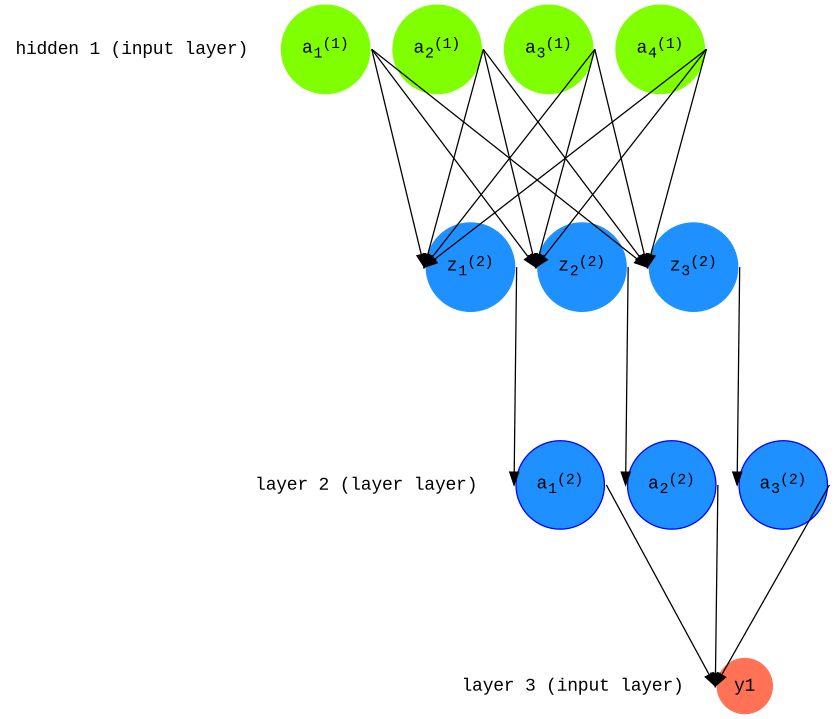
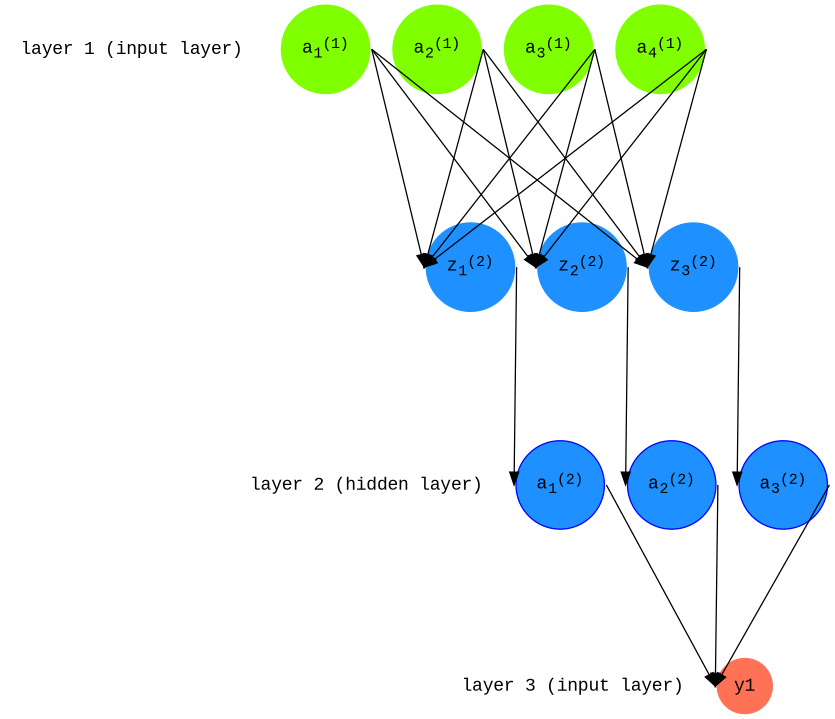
(132, 49) -> (132, 49)
(367, 485) -> (367, 485)
